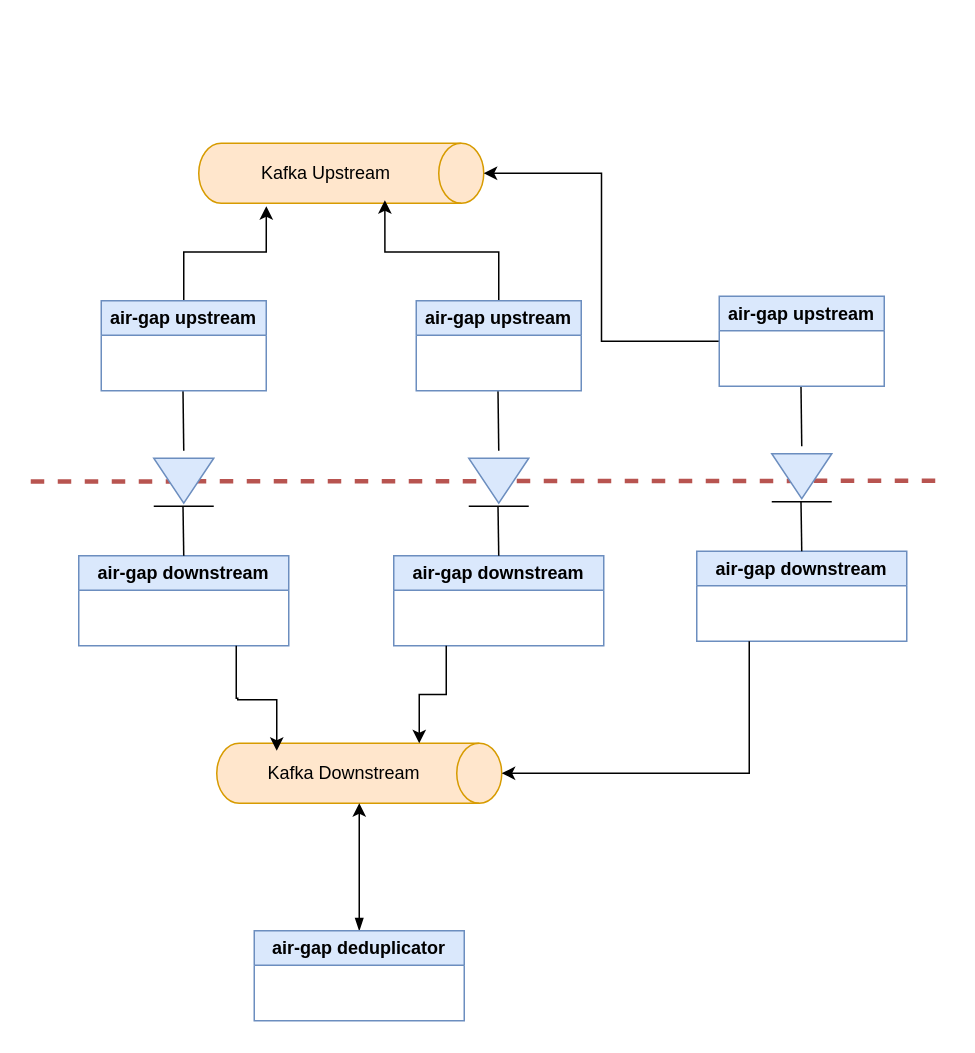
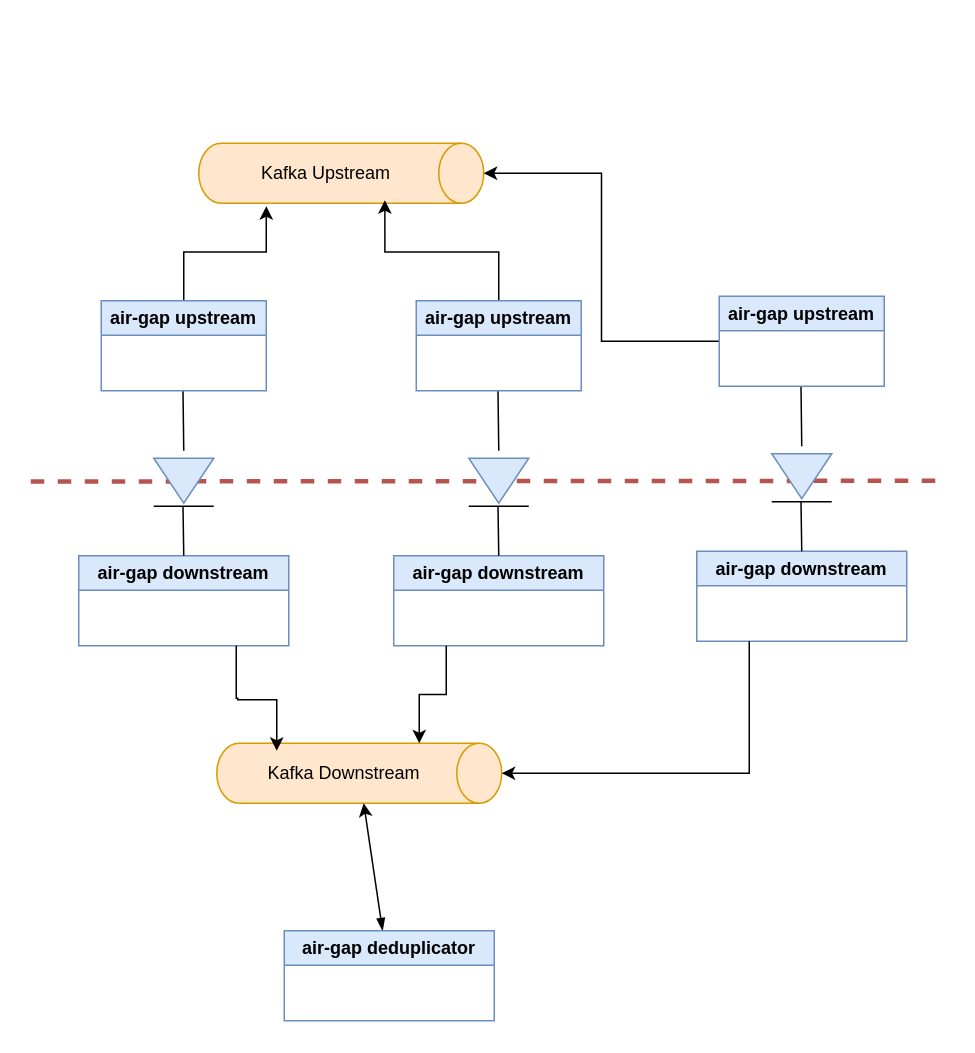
(359, 976) -> (389, 976)
